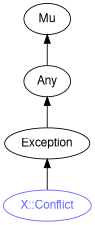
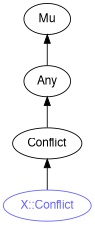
(47, 143) -> (47, 143)
